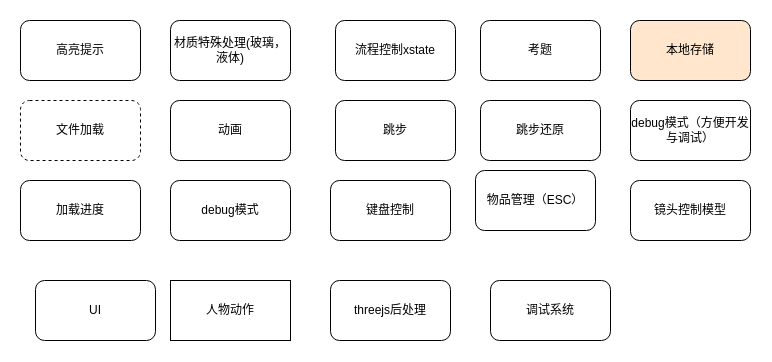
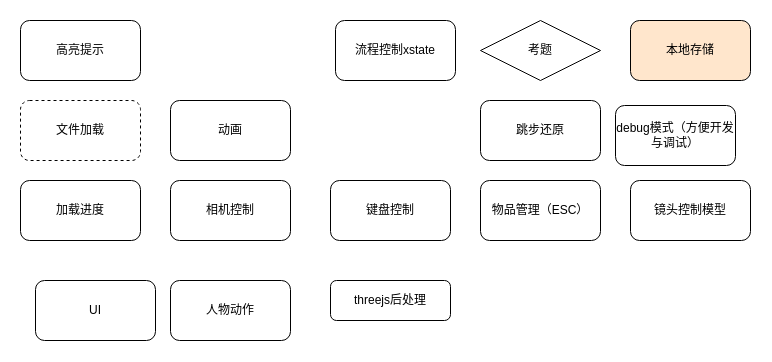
(231, 51) -> none
(541, 51) -> (541, 51)
(396, 131) -> none
(691, 131) -> (676, 136)
(536, 201) -> (541, 211)
(231, 211) -> (231, 211)
(231, 311) -> (231, 311)
(391, 311) -> (391, 301)
(551, 311) -> none
